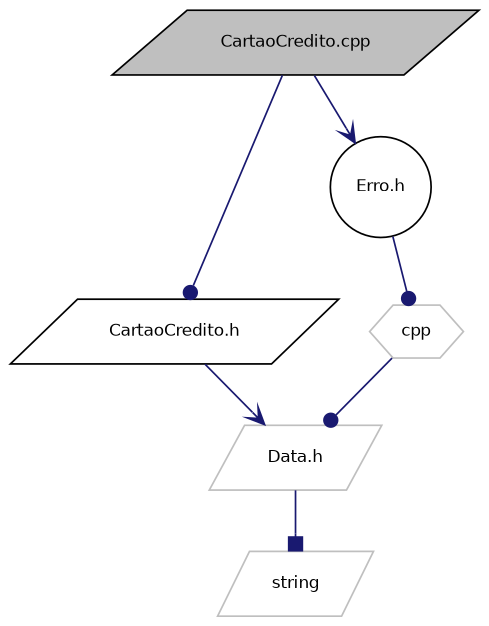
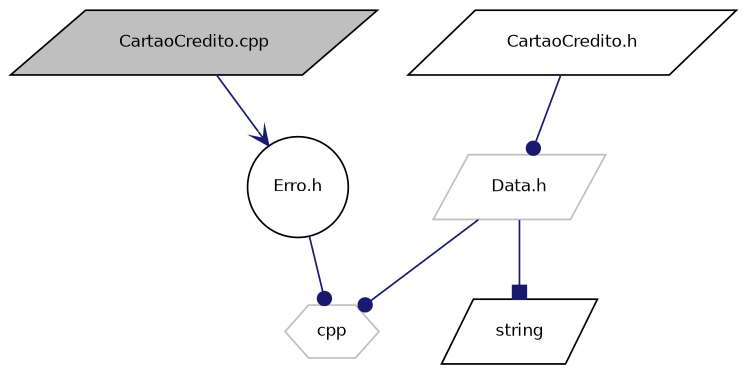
(238, 181) -> none
(364, 387) -> (424, 260)
(229, 388) -> (548, 108)
(296, 584) -> (519, 332)
